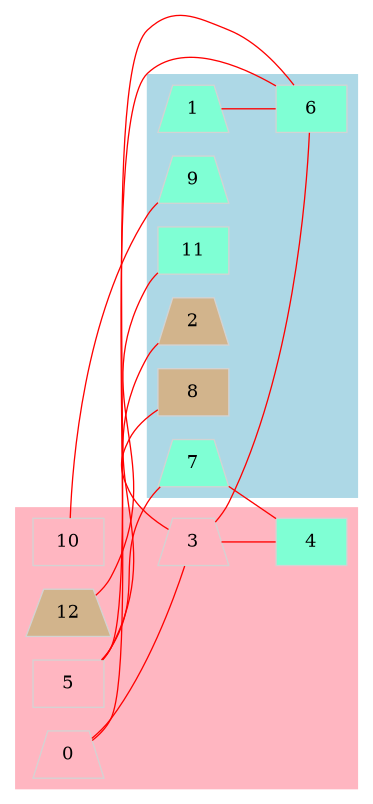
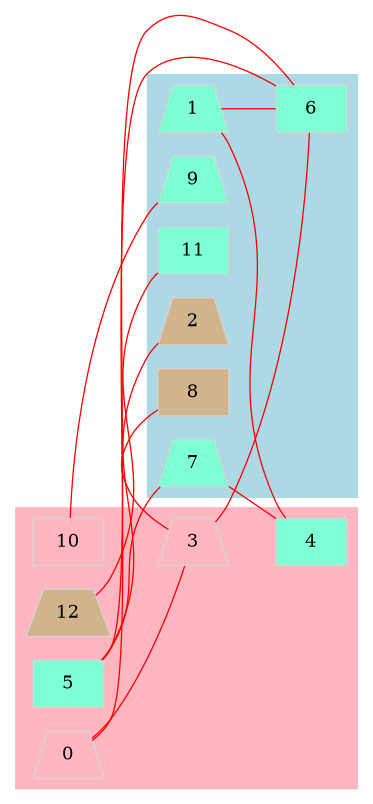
(249, 542) -> (254, 325)
(68, 684) -> (68, 684)
